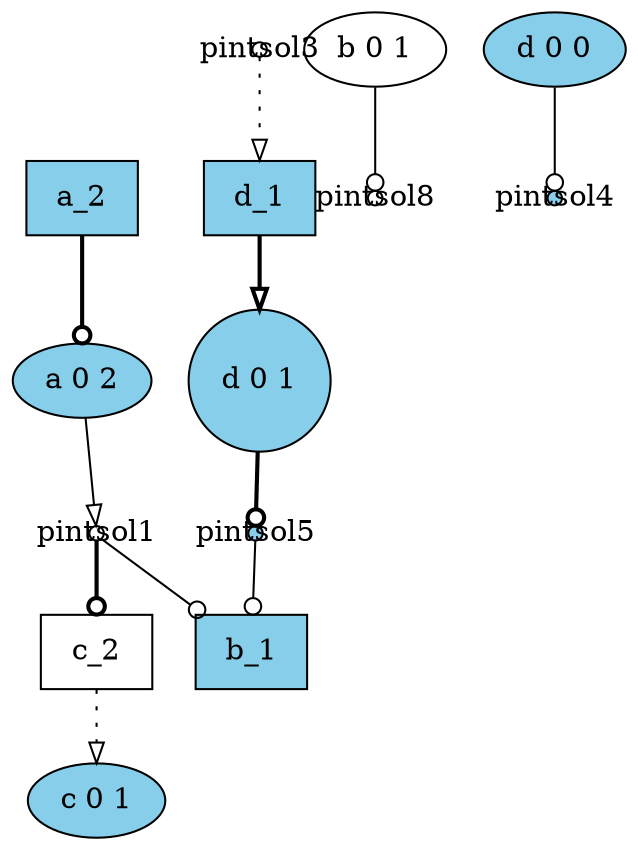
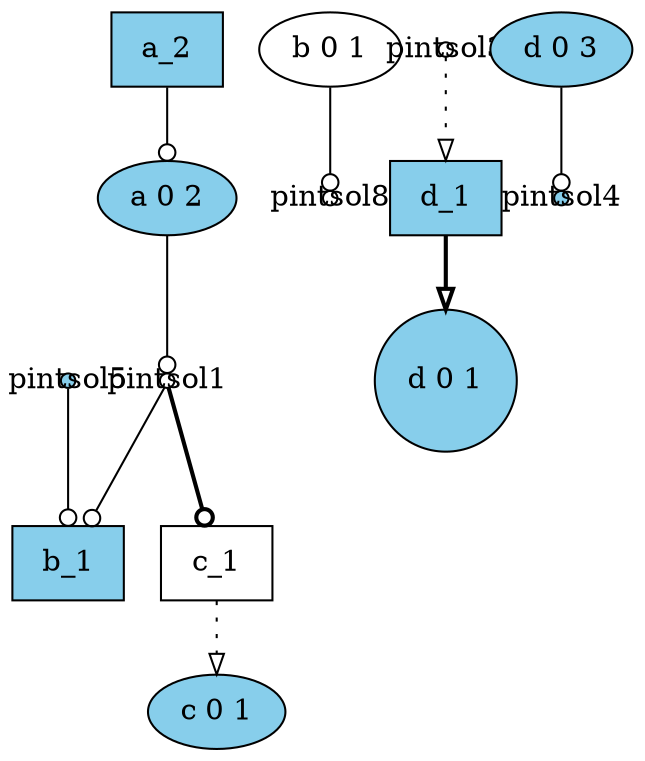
(555, 50) -> (561, 50)
(82, 281) -> (167, 116)
(90, 461) -> (167, 296)
(257, 481) -> none
(97, 652) -> (217, 563)
